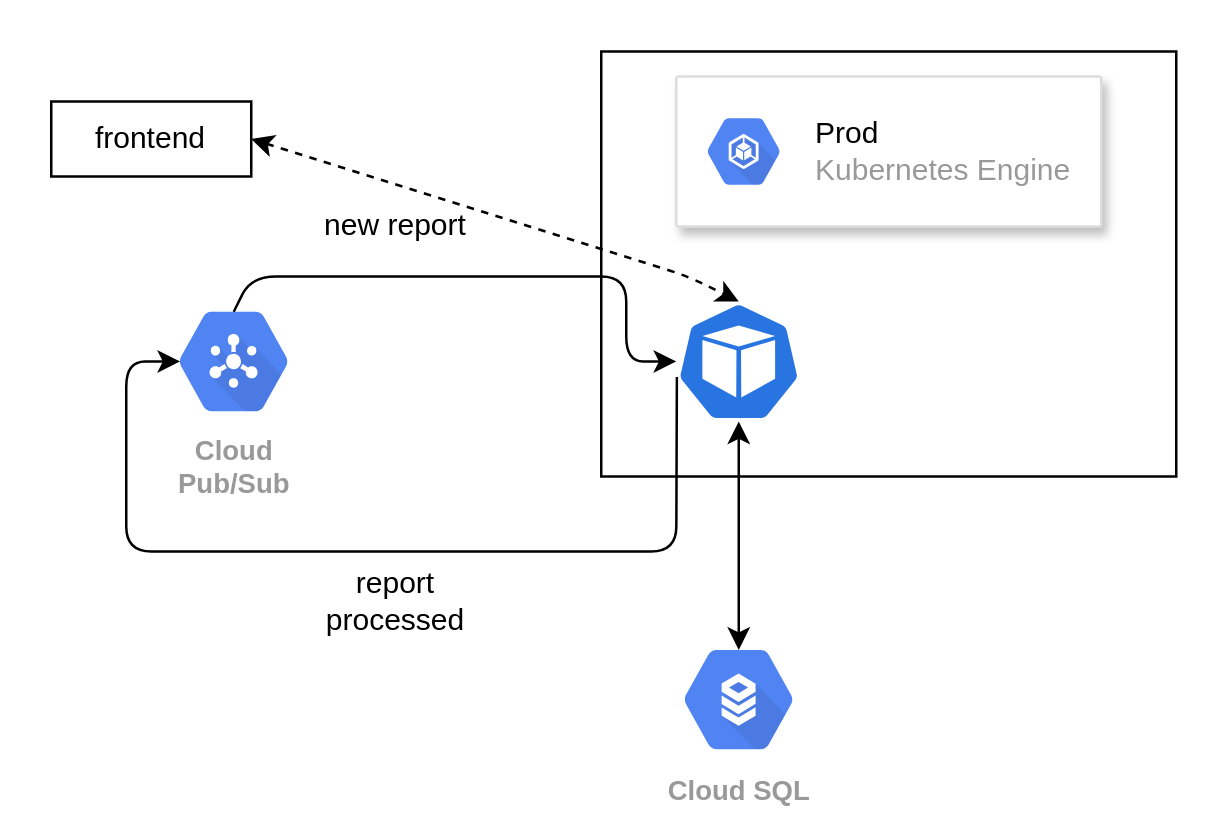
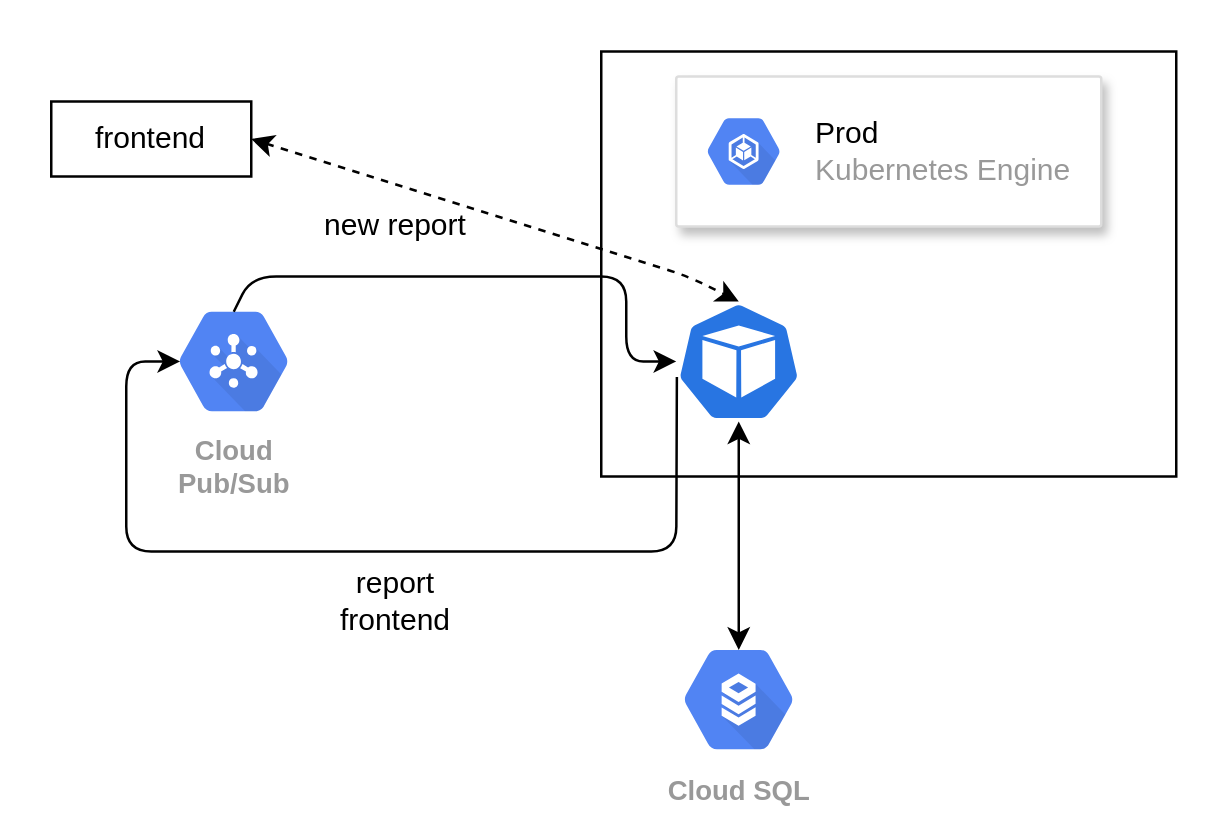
(396, 601) -> (396, 601)
